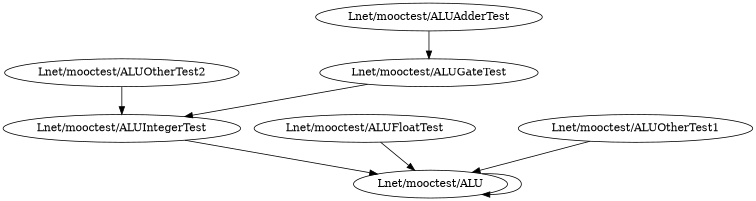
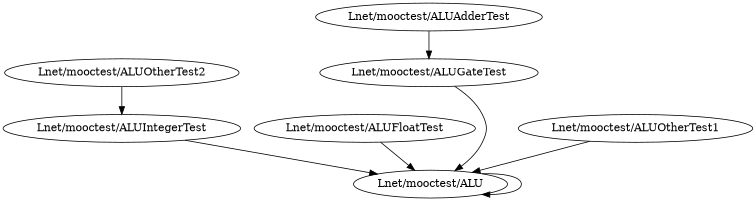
(280, 100) -> (486, 124)
